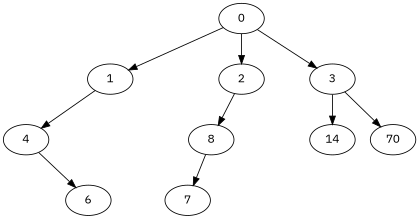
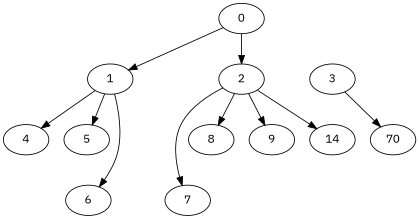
(284, 47) -> none
(332, 105) -> (284, 107)
none -> (87, 140)
none -> (272, 140)
(201, 166) -> (182, 123)
(54, 167) -> (120, 138)
